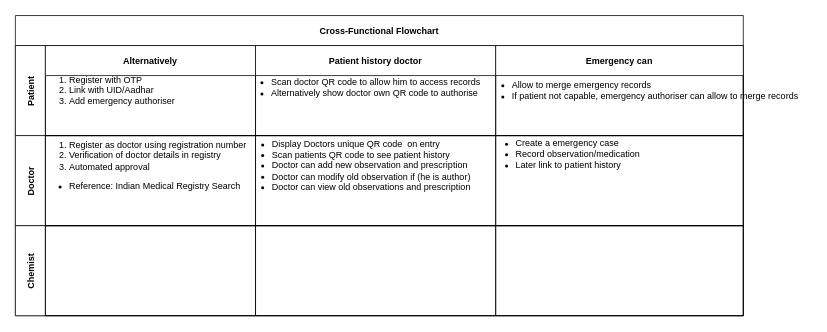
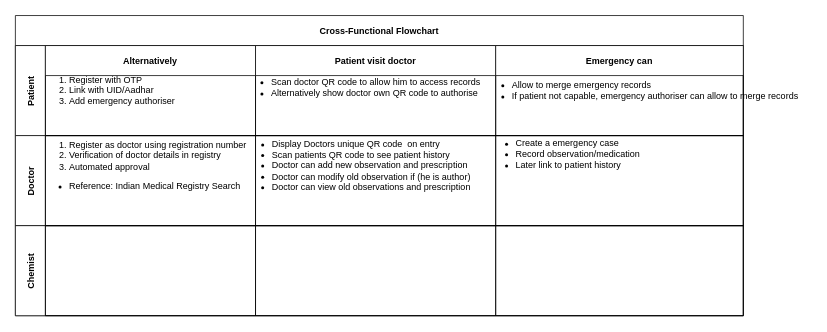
(375, 61) -> (375, 61)
